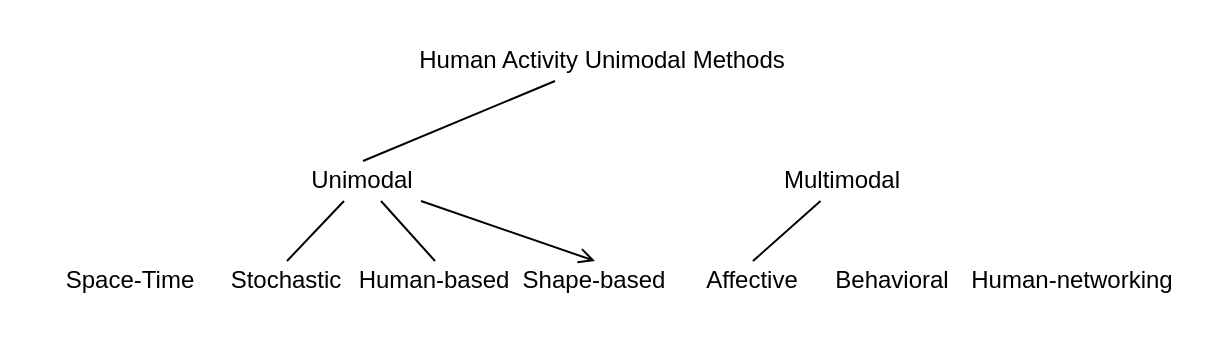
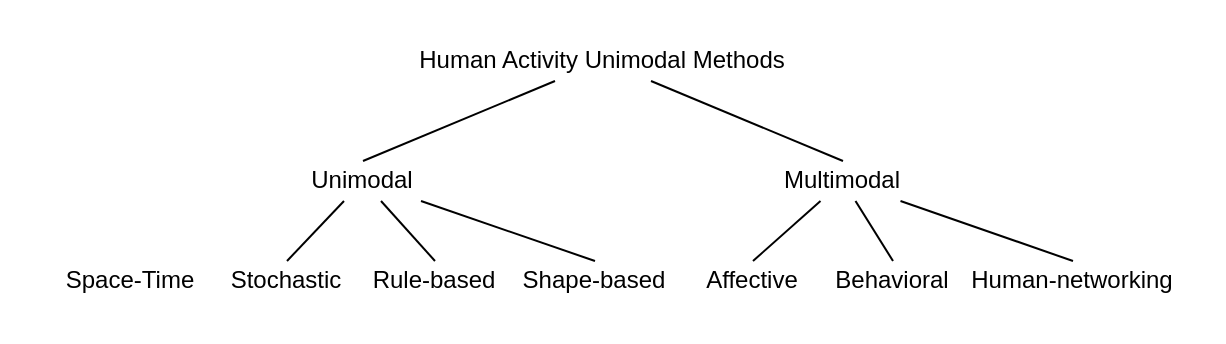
none -> (747, 121)
none -> (874, 231)
none -> (987, 231)
(588, 259) -> (589, 259)
(435, 281) -> (435, 281)
